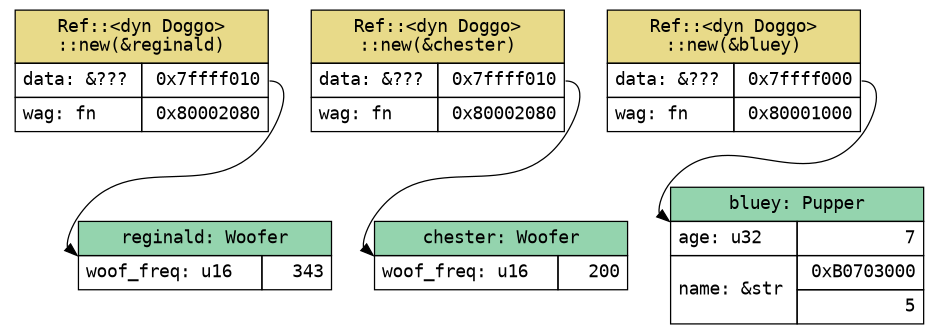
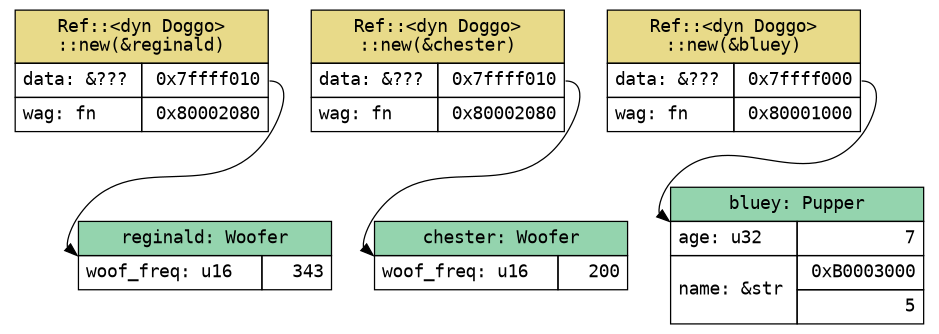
(864, 272) -> (864, 272)
